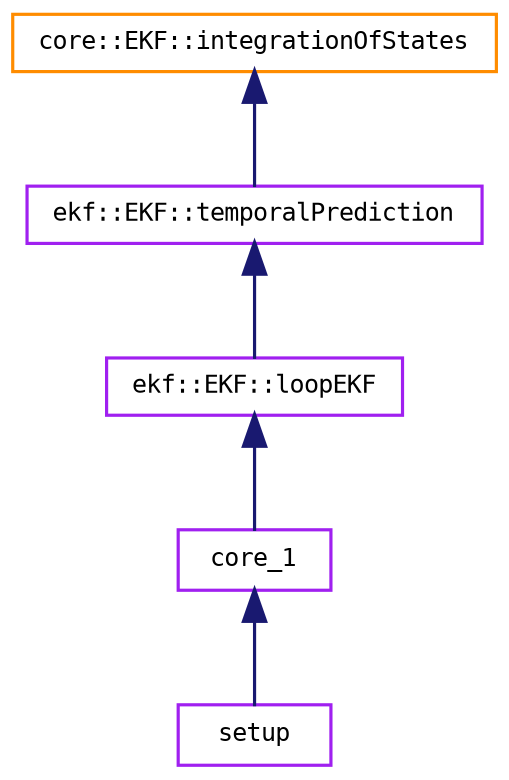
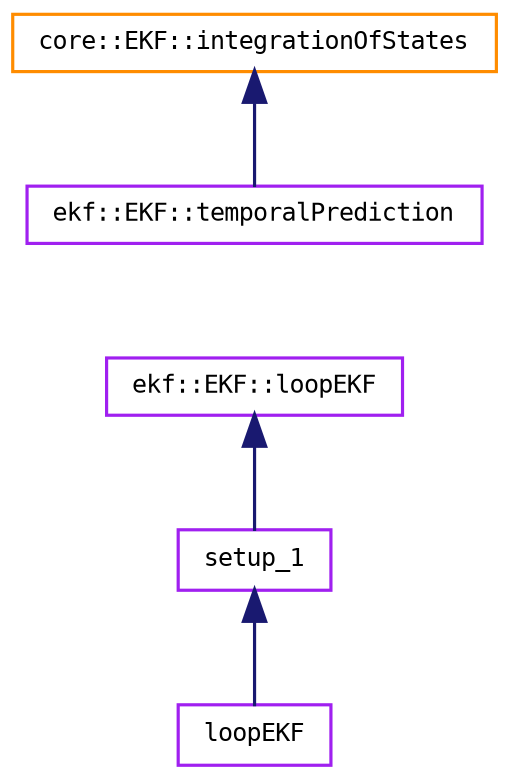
(255, 317) -> none
(255, 560) -> (255, 560)
(255, 735) -> (255, 735)
